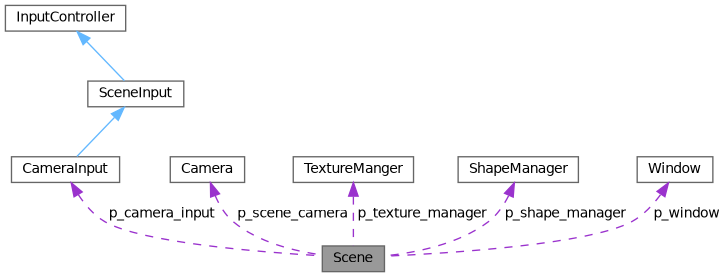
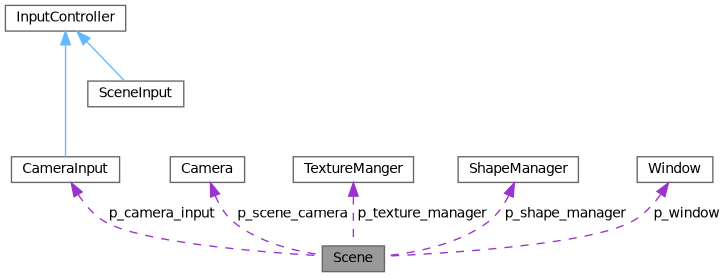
(96, 137) -> (66, 101)
